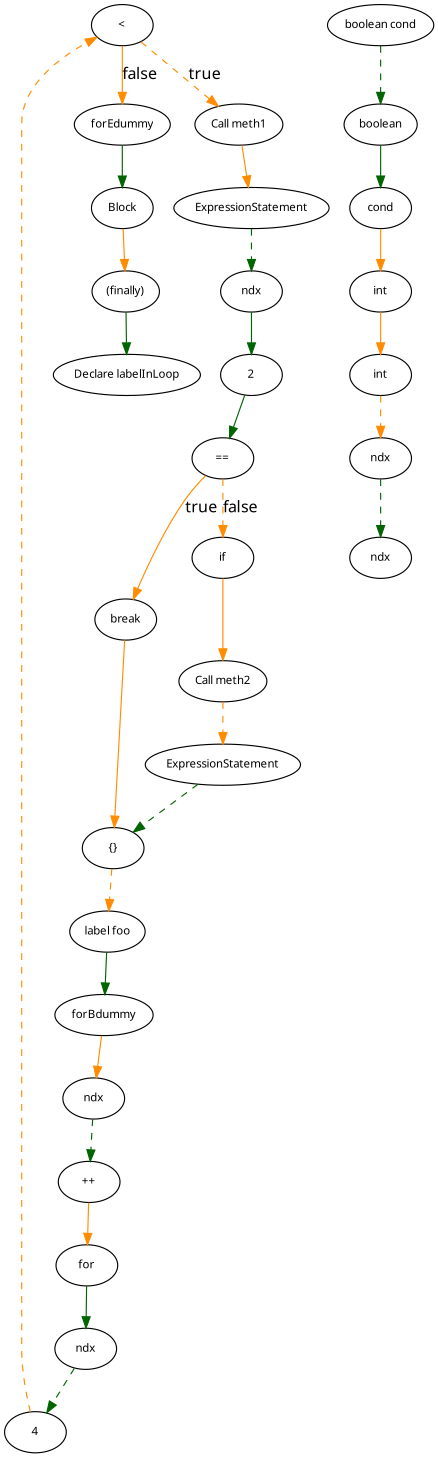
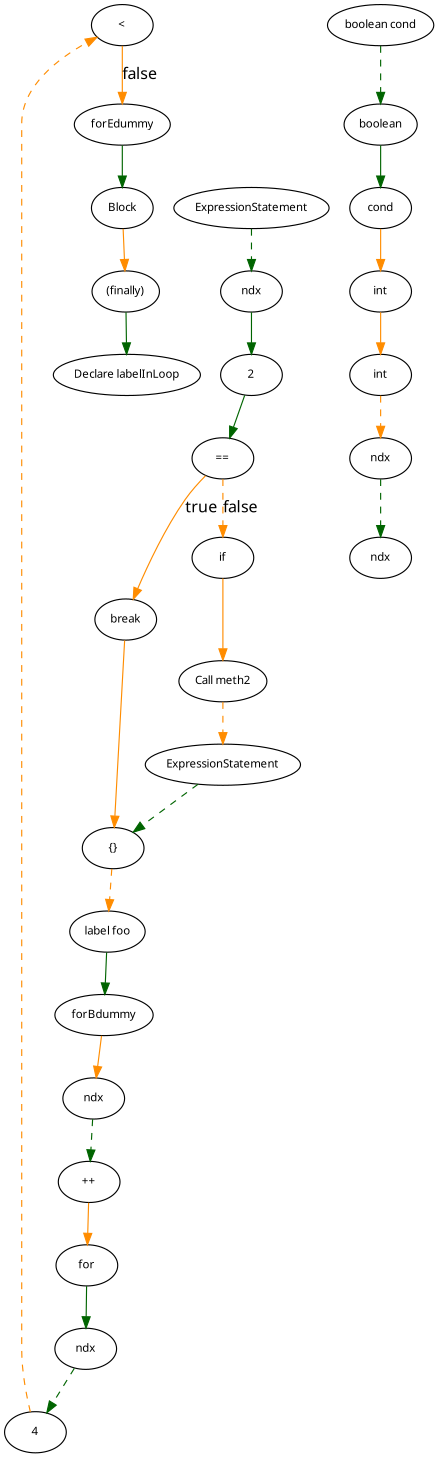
(239, 125) -> none
